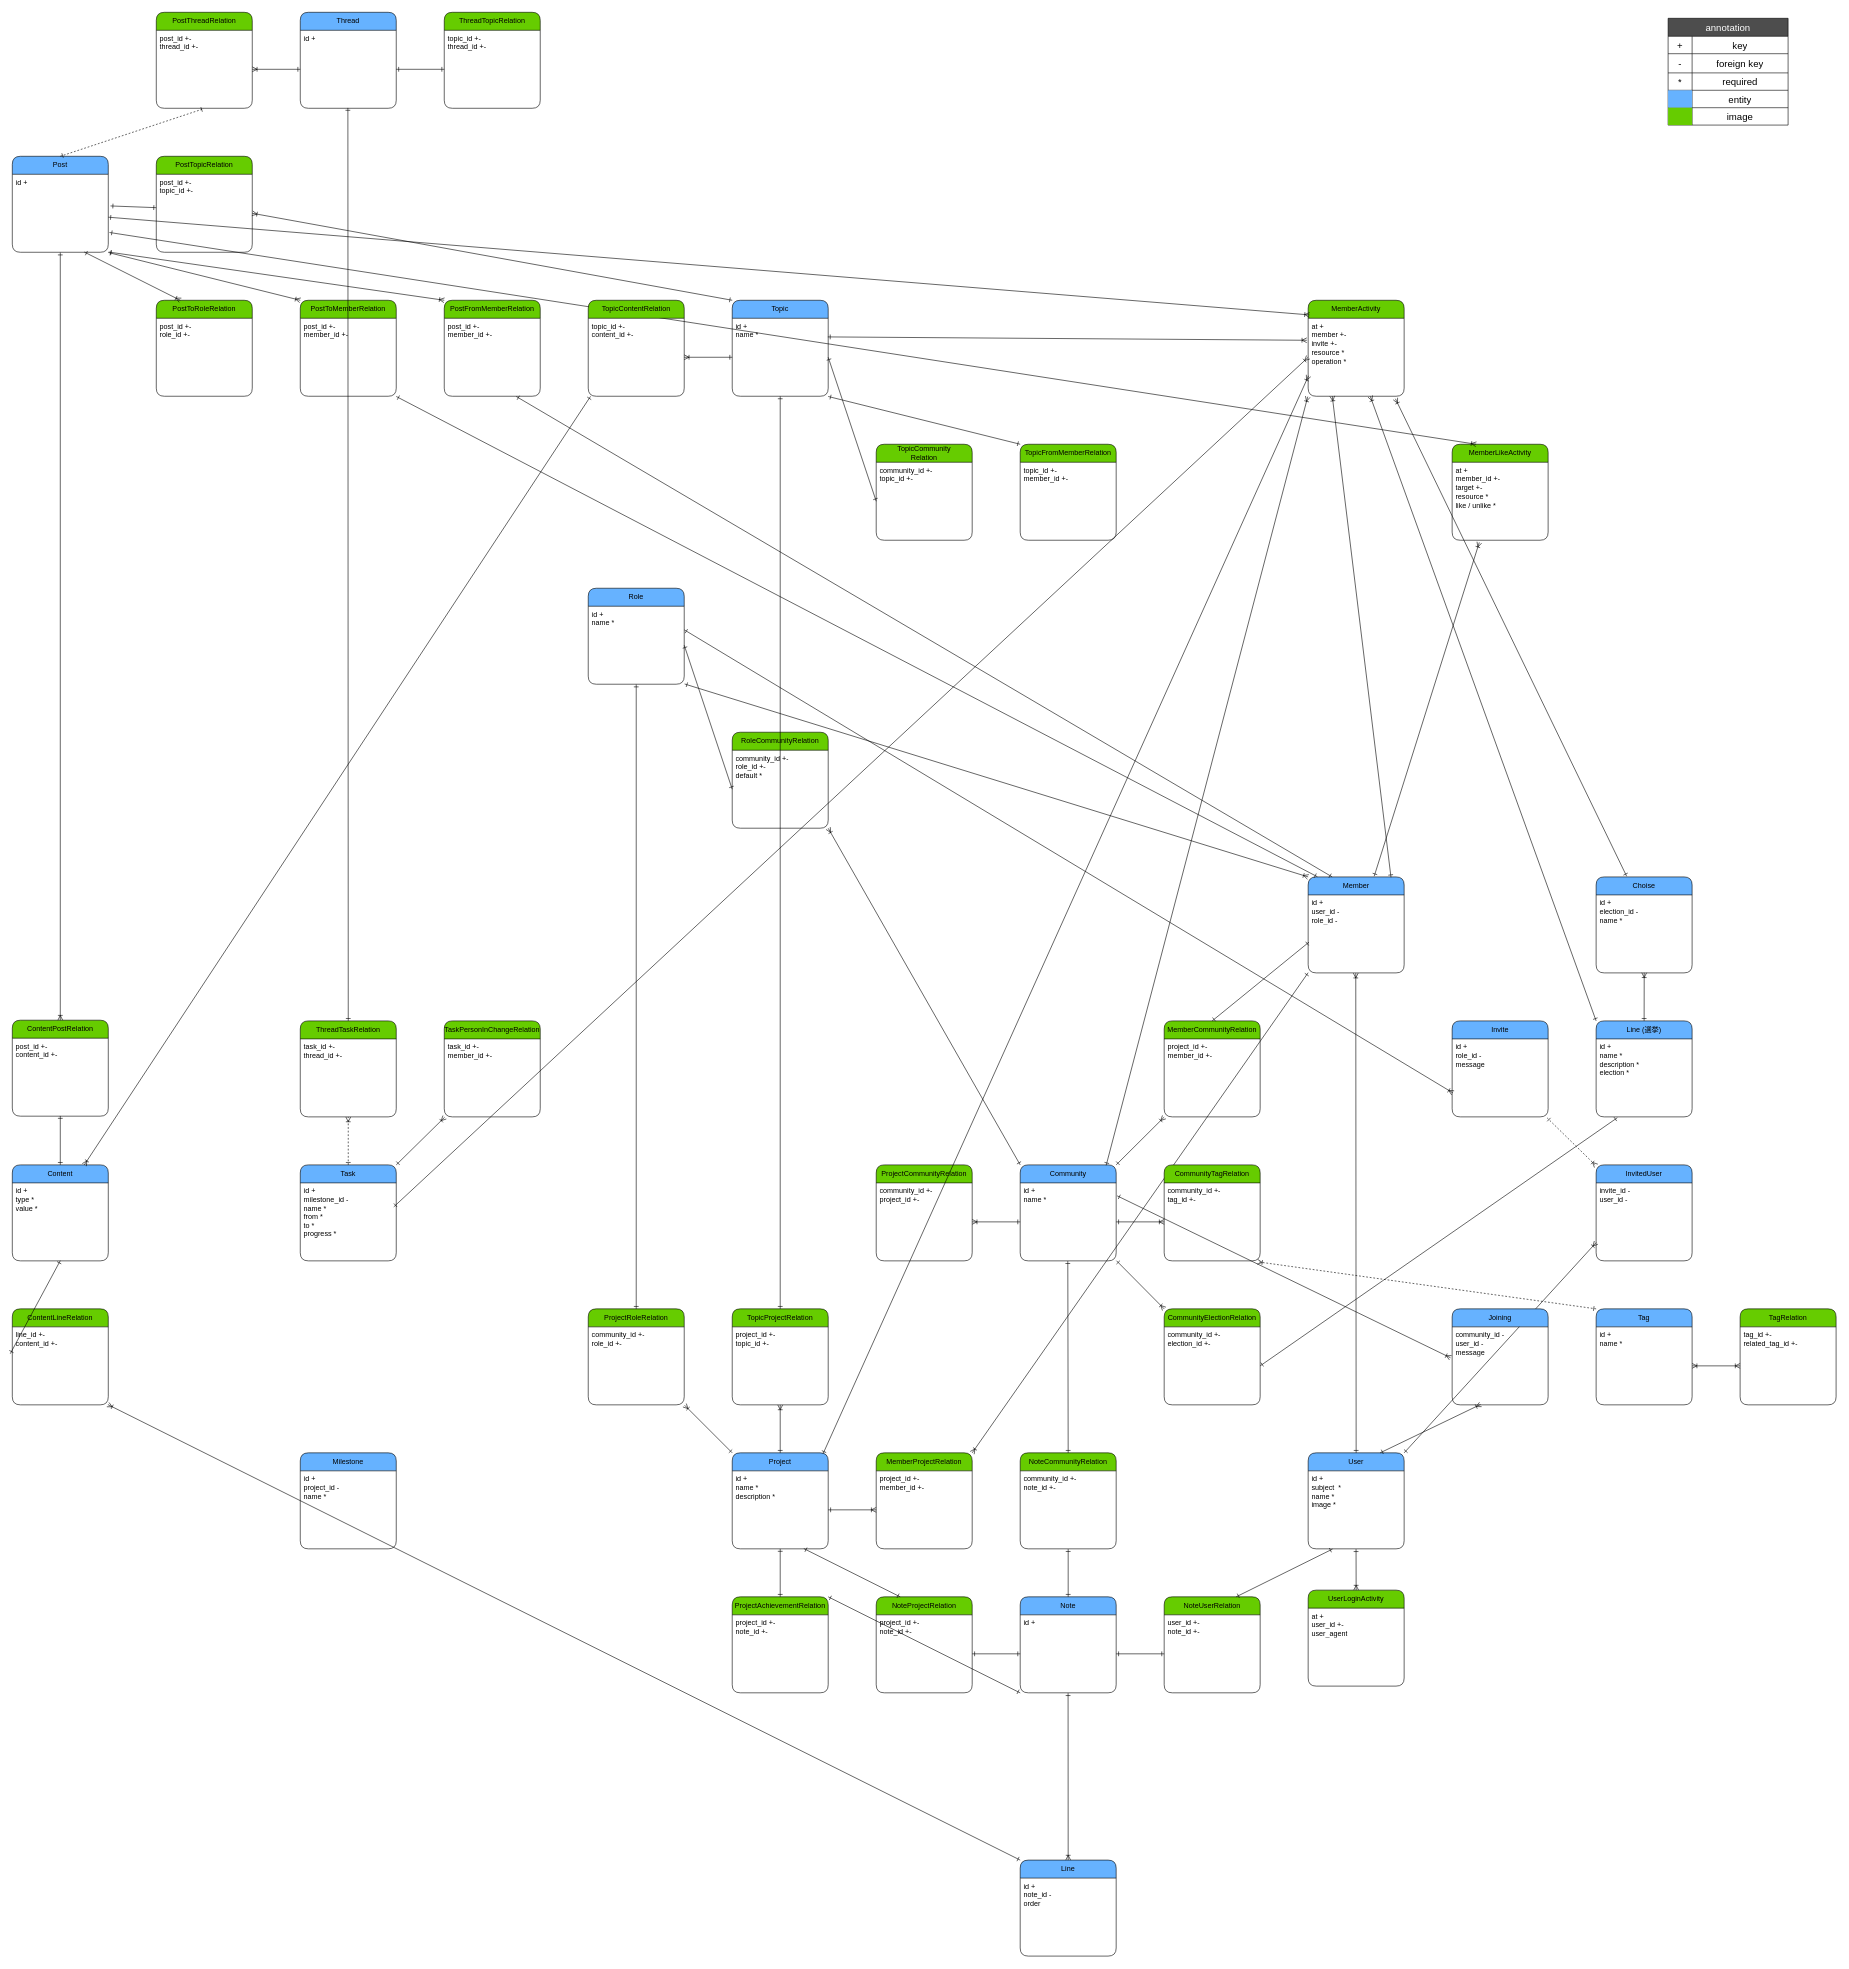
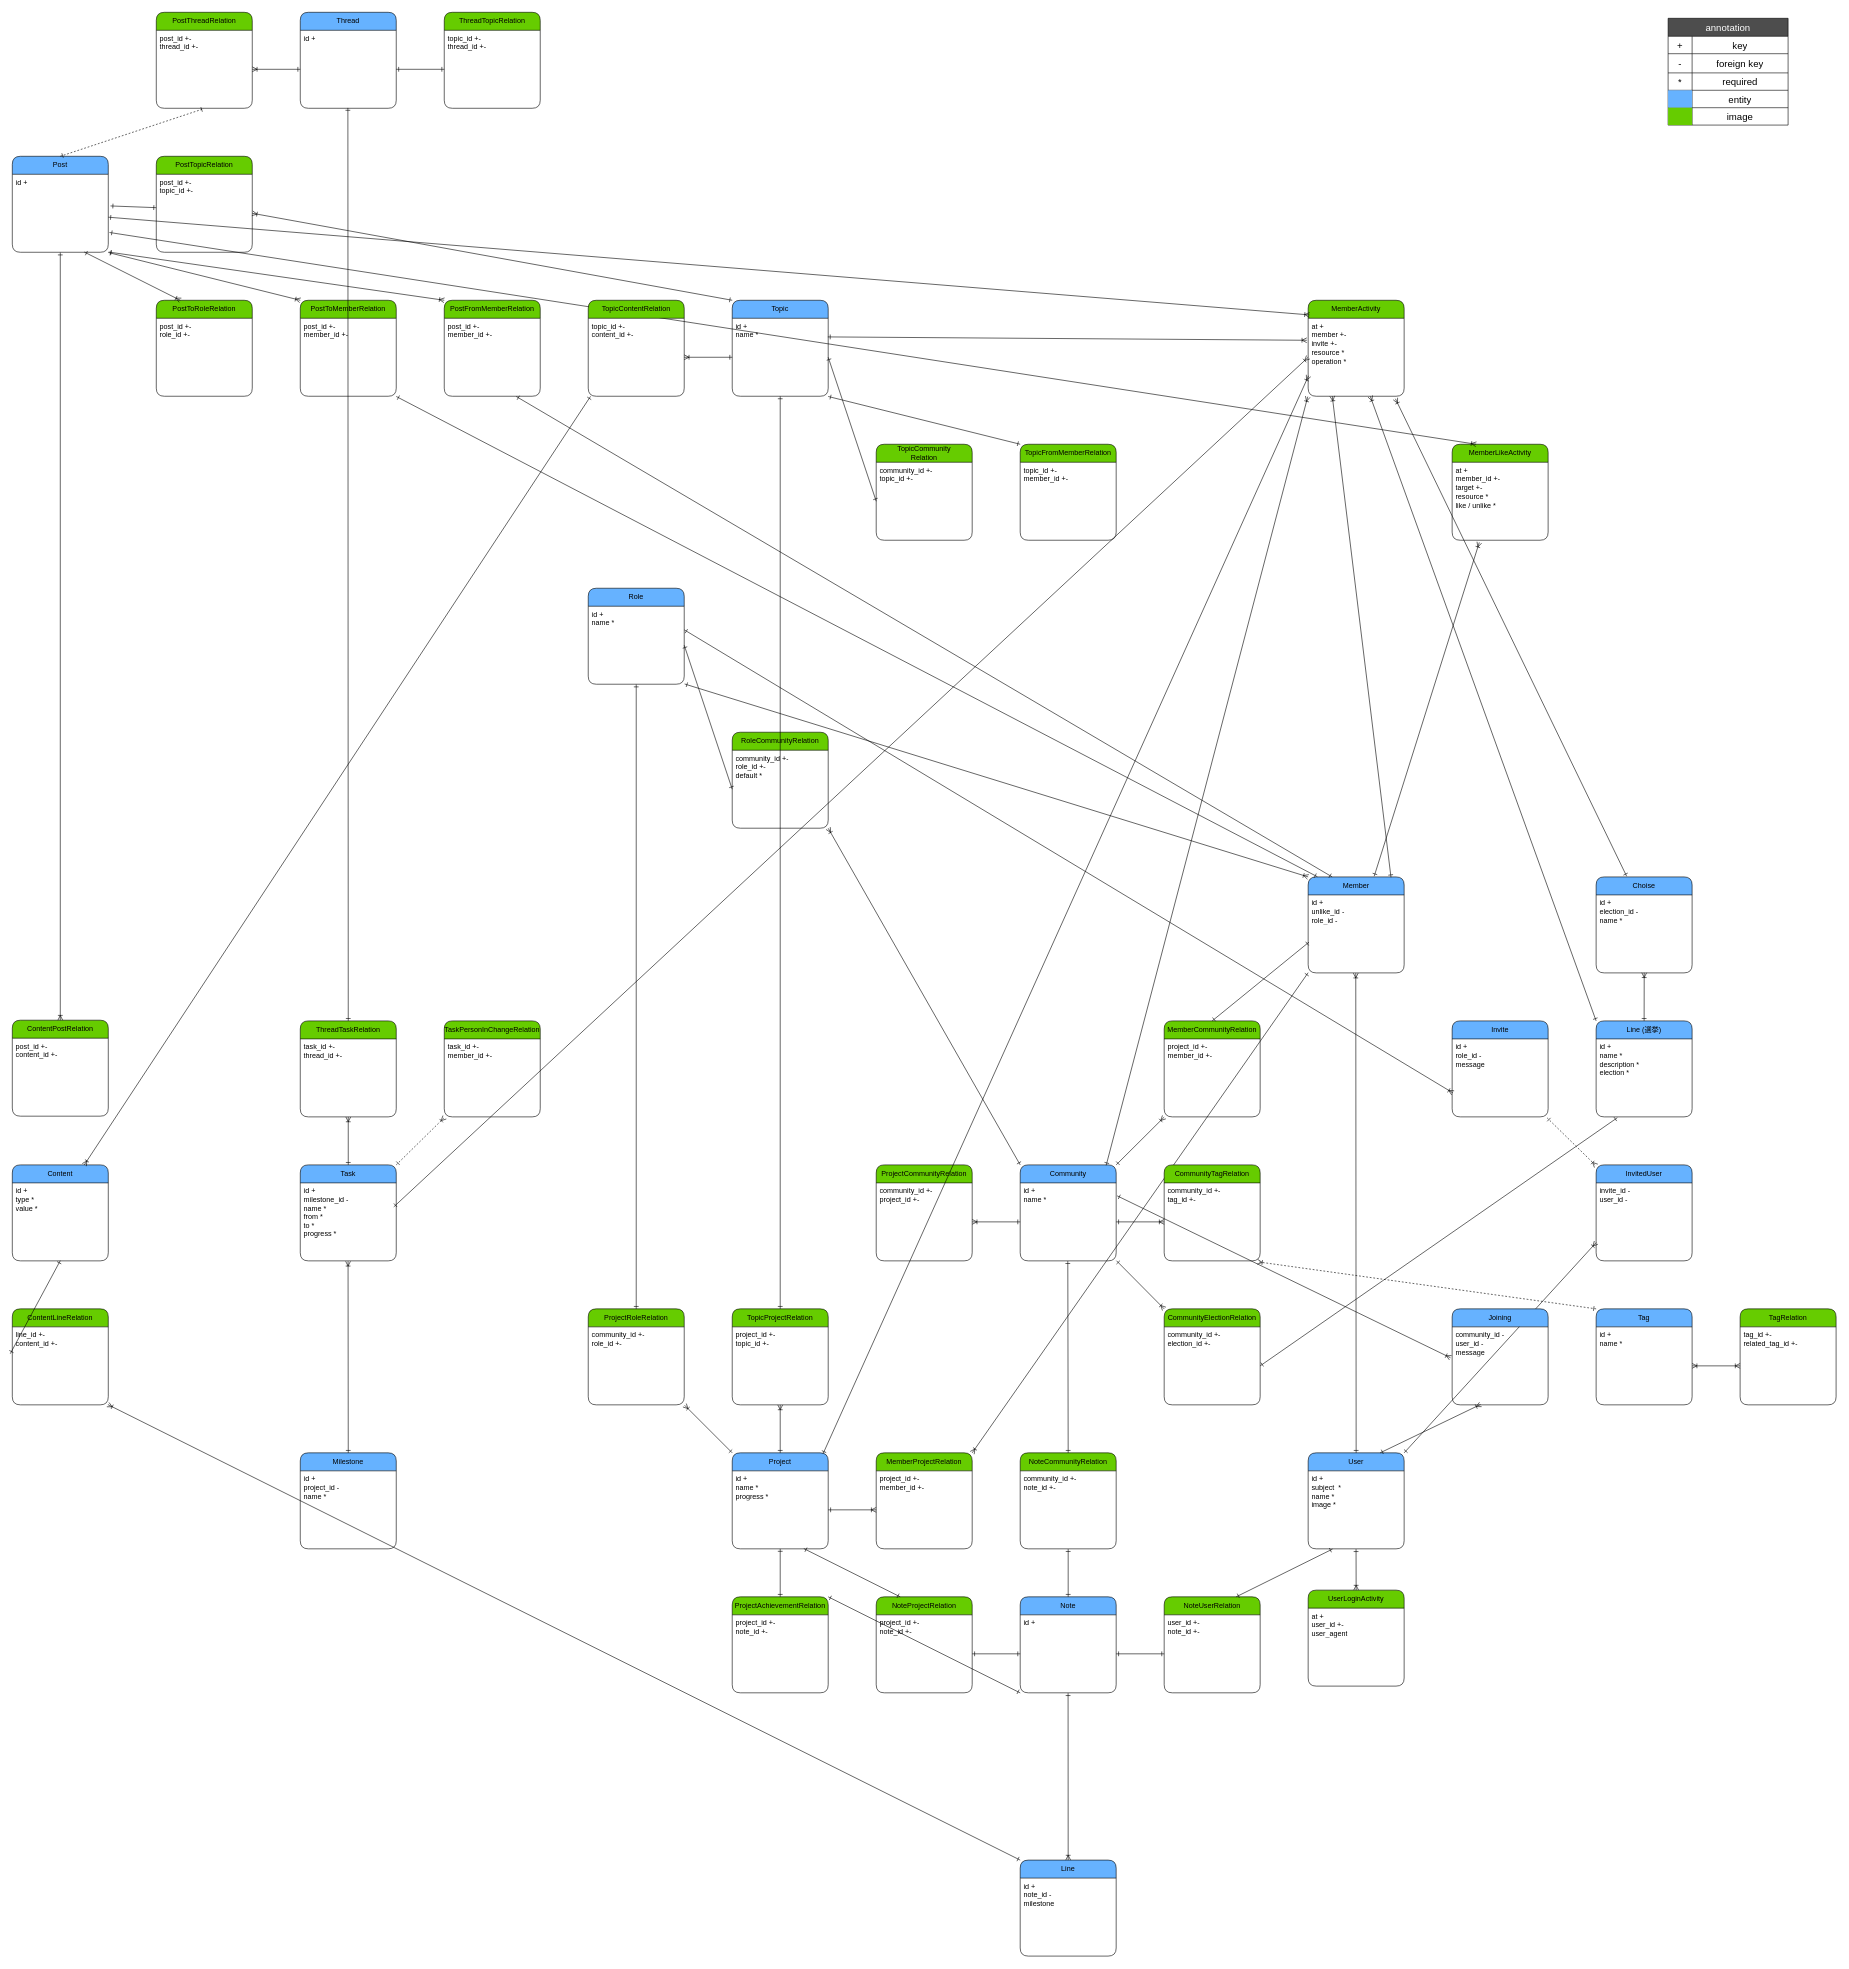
(1328, 912) -> (1330, 912)
(421, 1141) -> (421, 1141)
(60, 1142) -> none
(348, 1142) -> (348, 1142)
none -> (348, 1416)
(759, 1488) -> (755, 1488)
(1040, 1895) -> (1040, 1895)
